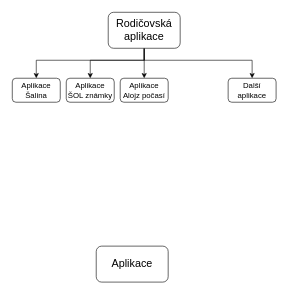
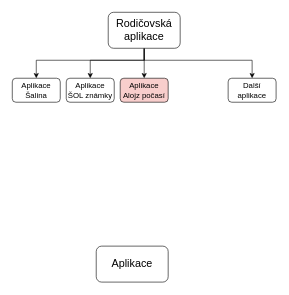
(144, 90) -> (144, 90)
